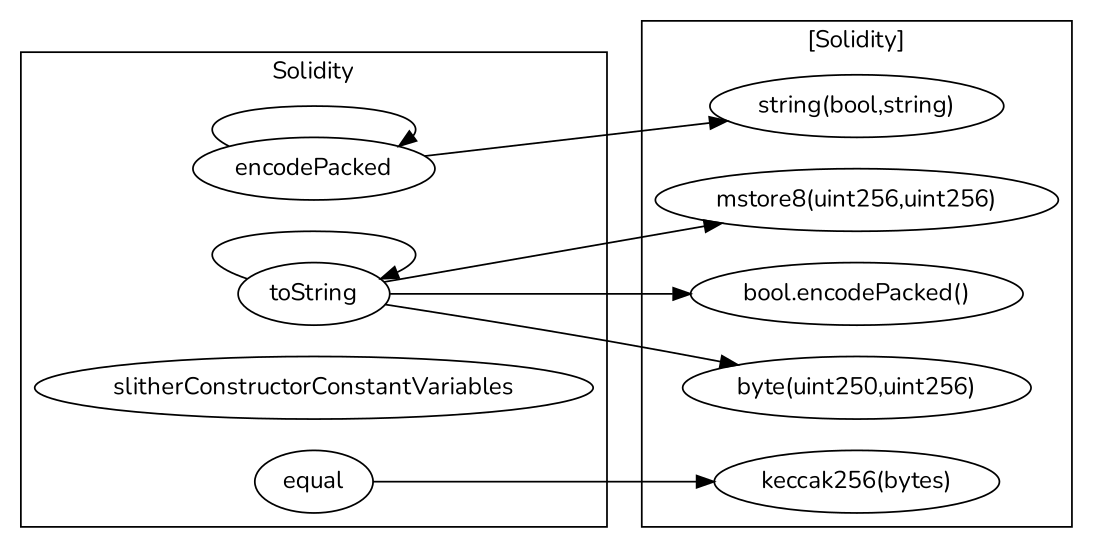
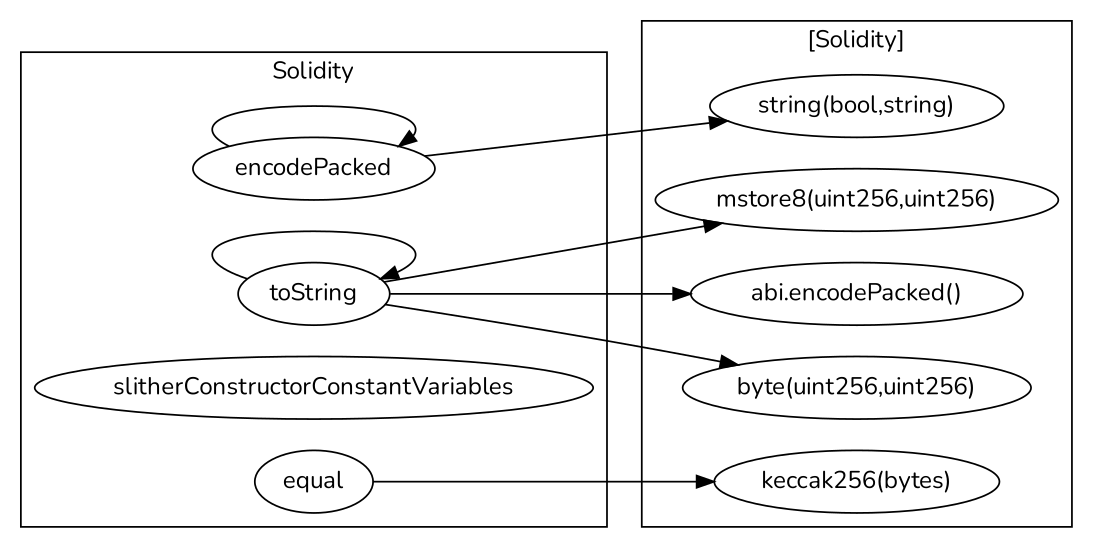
(857, 294) -> (857, 294)
(857, 388) -> (857, 388)
